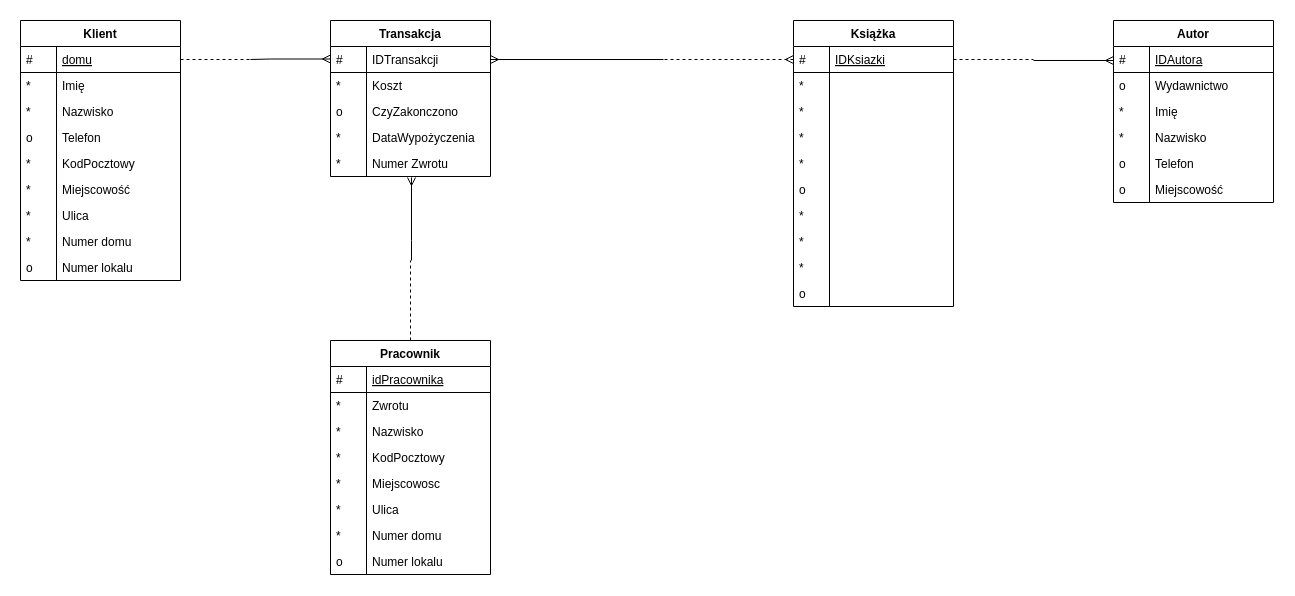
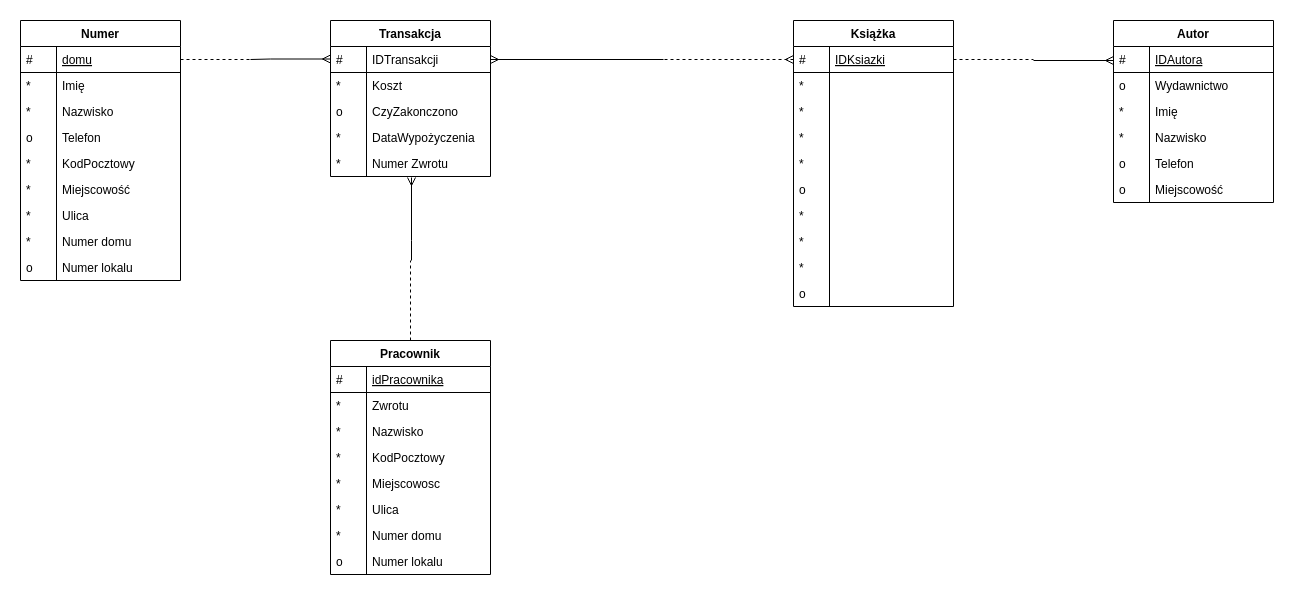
(100, 34) -> (100, 34)
